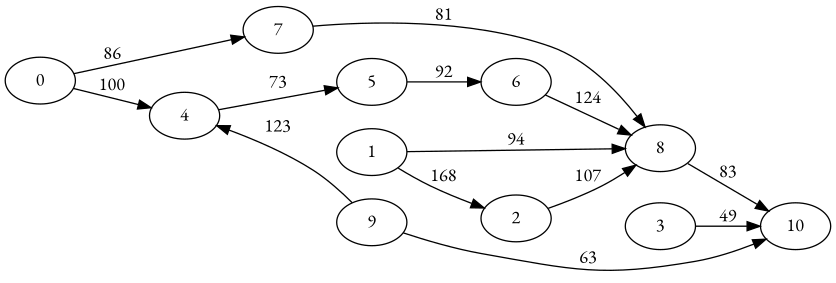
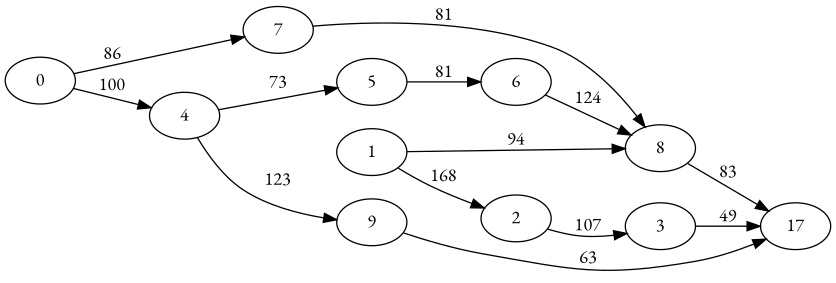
(444, 72) -> (444, 72)
(295, 159) -> (250, 194)
(588, 193) -> (580, 236)
(796, 226) -> (796, 226)
